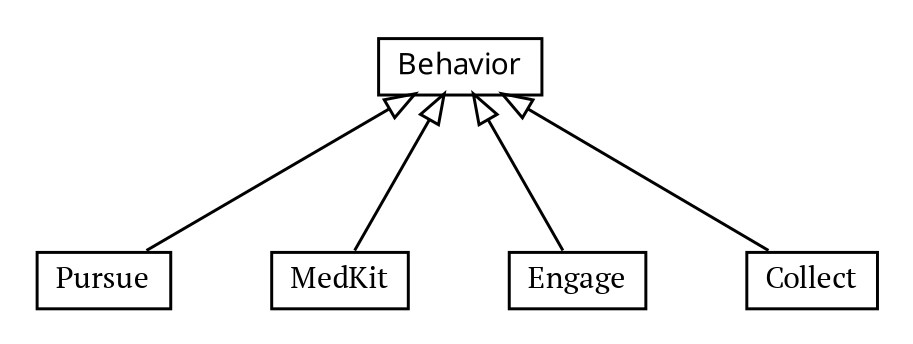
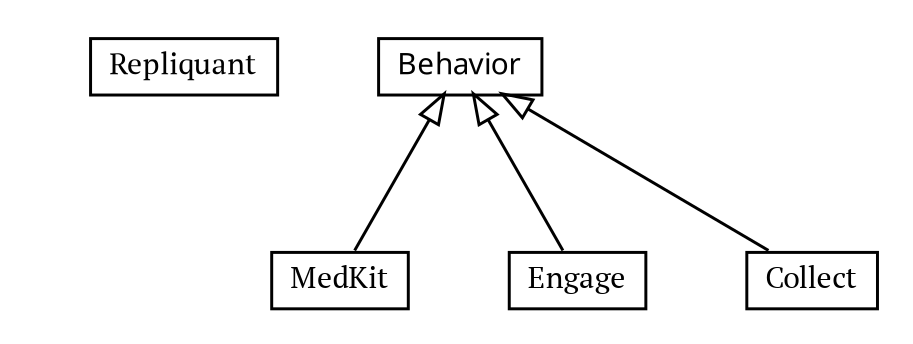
none -> (183, 65)
(102, 279) -> none
